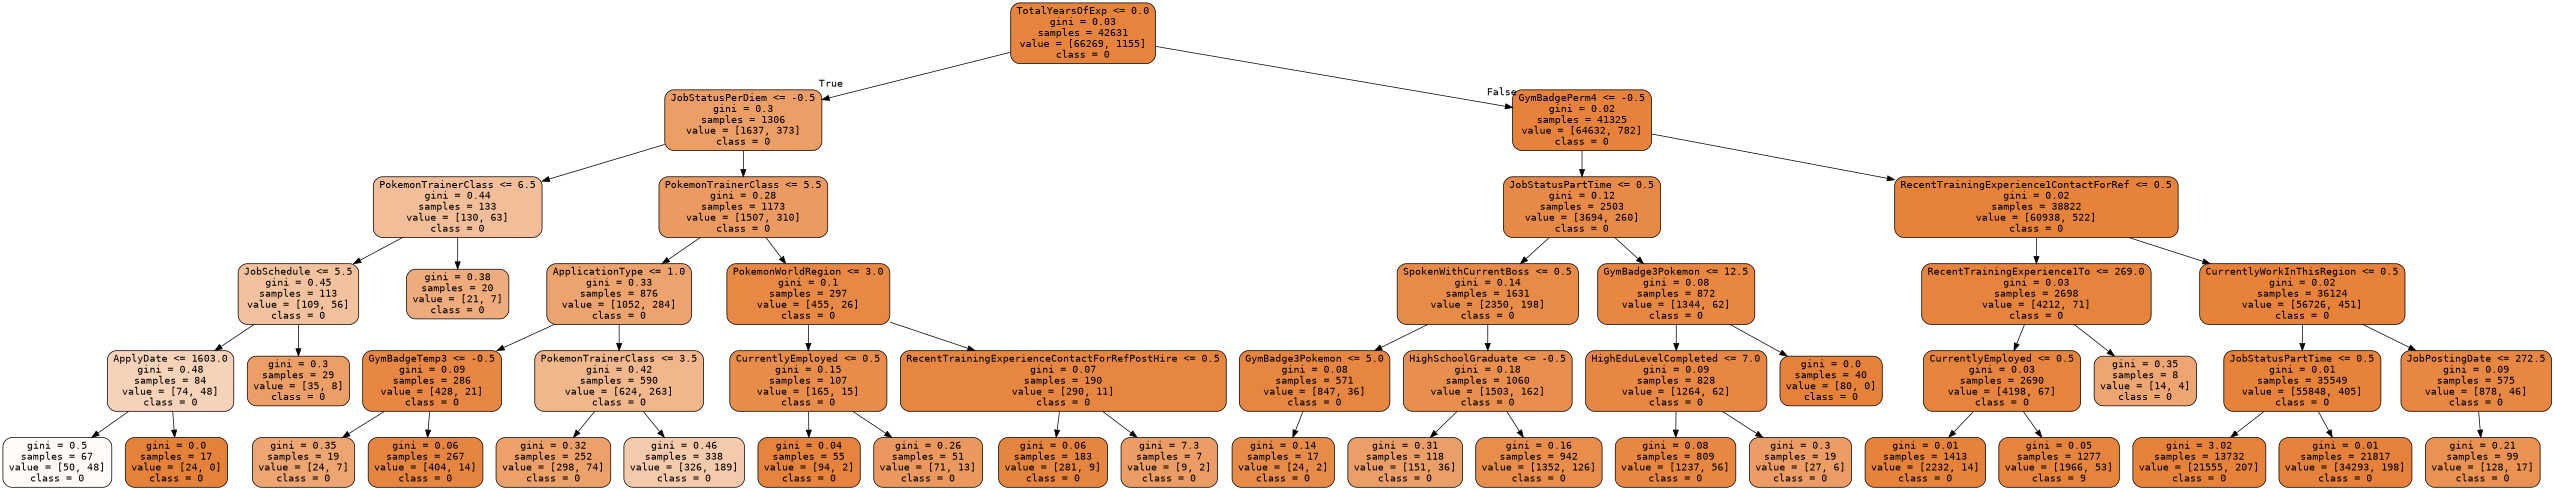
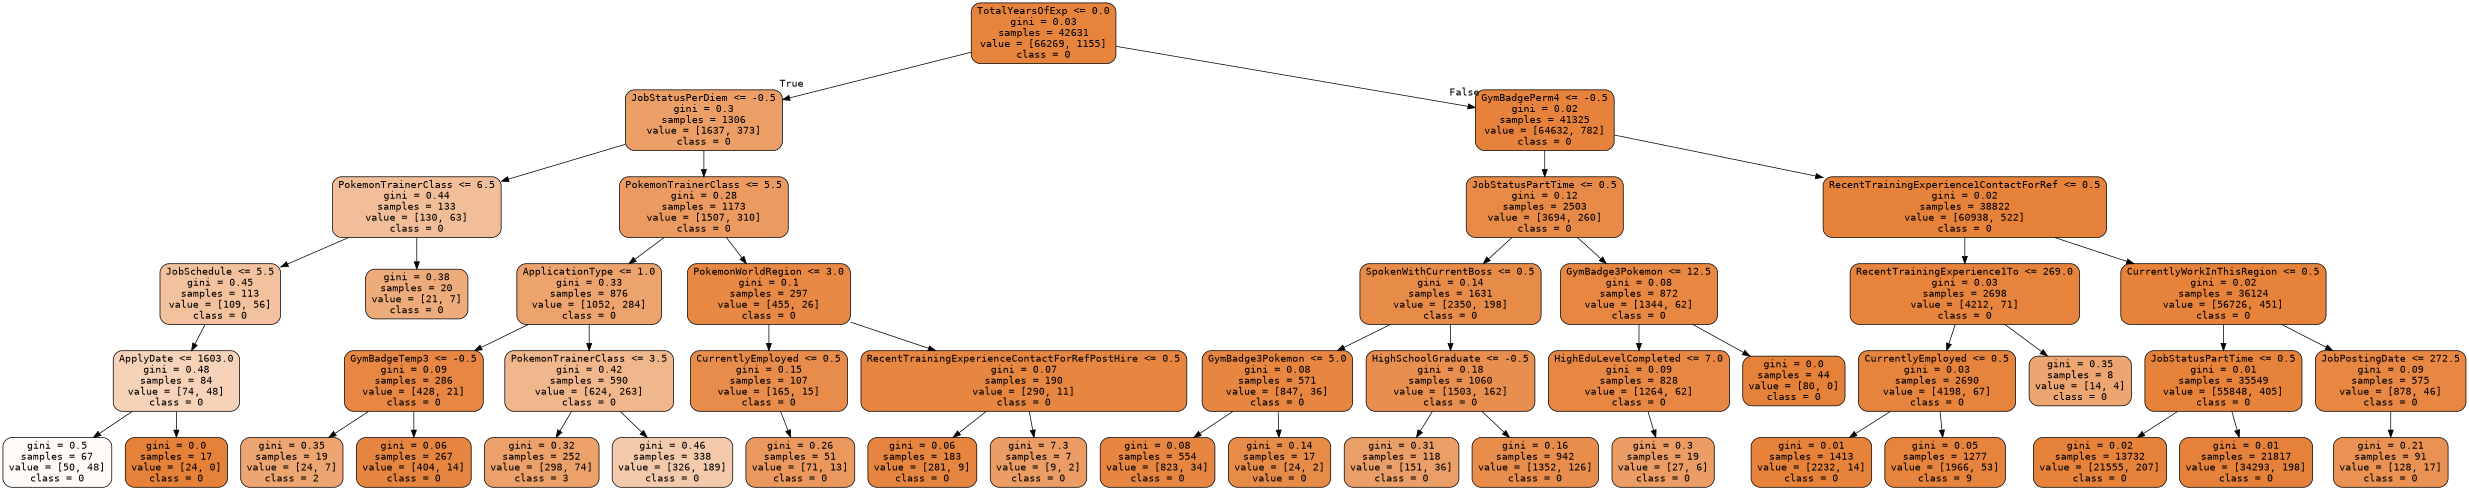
(298, 381) -> none
(1831, 381) -> (1794, 381)
(304, 462) -> (292, 462)
(553, 462) -> (542, 462)
(809, 462) -> none
none -> (1158, 462)
(1283, 462) -> (1280, 462)
(1676, 462) -> none
(2199, 462) -> (2100, 462)
(2483, 462) -> (2391, 462)
